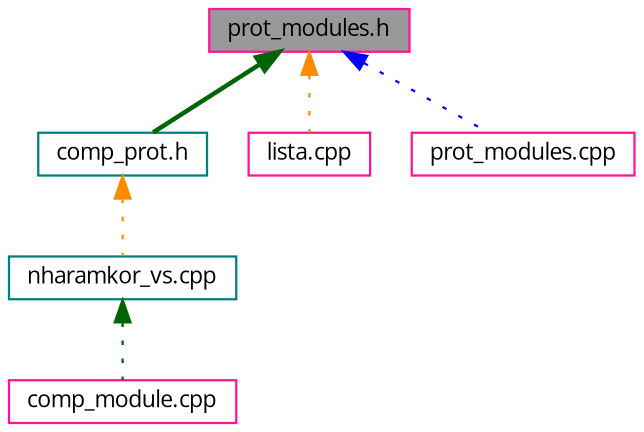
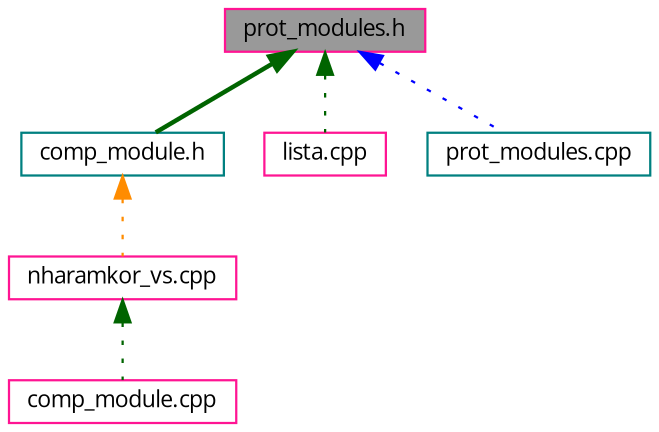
(309, 104) -> (325, 104)
(123, 154) -> (123, 154)
(523, 154) -> (539, 154)
(123, 278) -> (123, 278)
